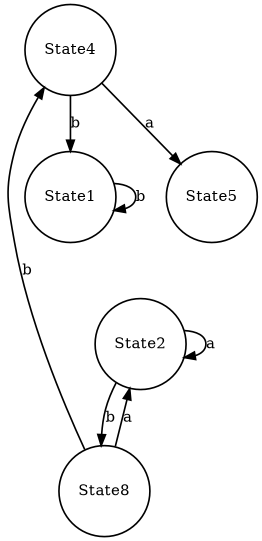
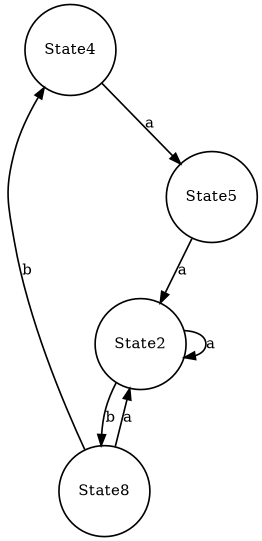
(70, 197) -> none
none -> (179, 266)
